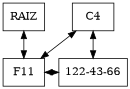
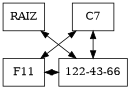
(93, 17) -> (93, 17)
(24, 45) -> (55, 42)
